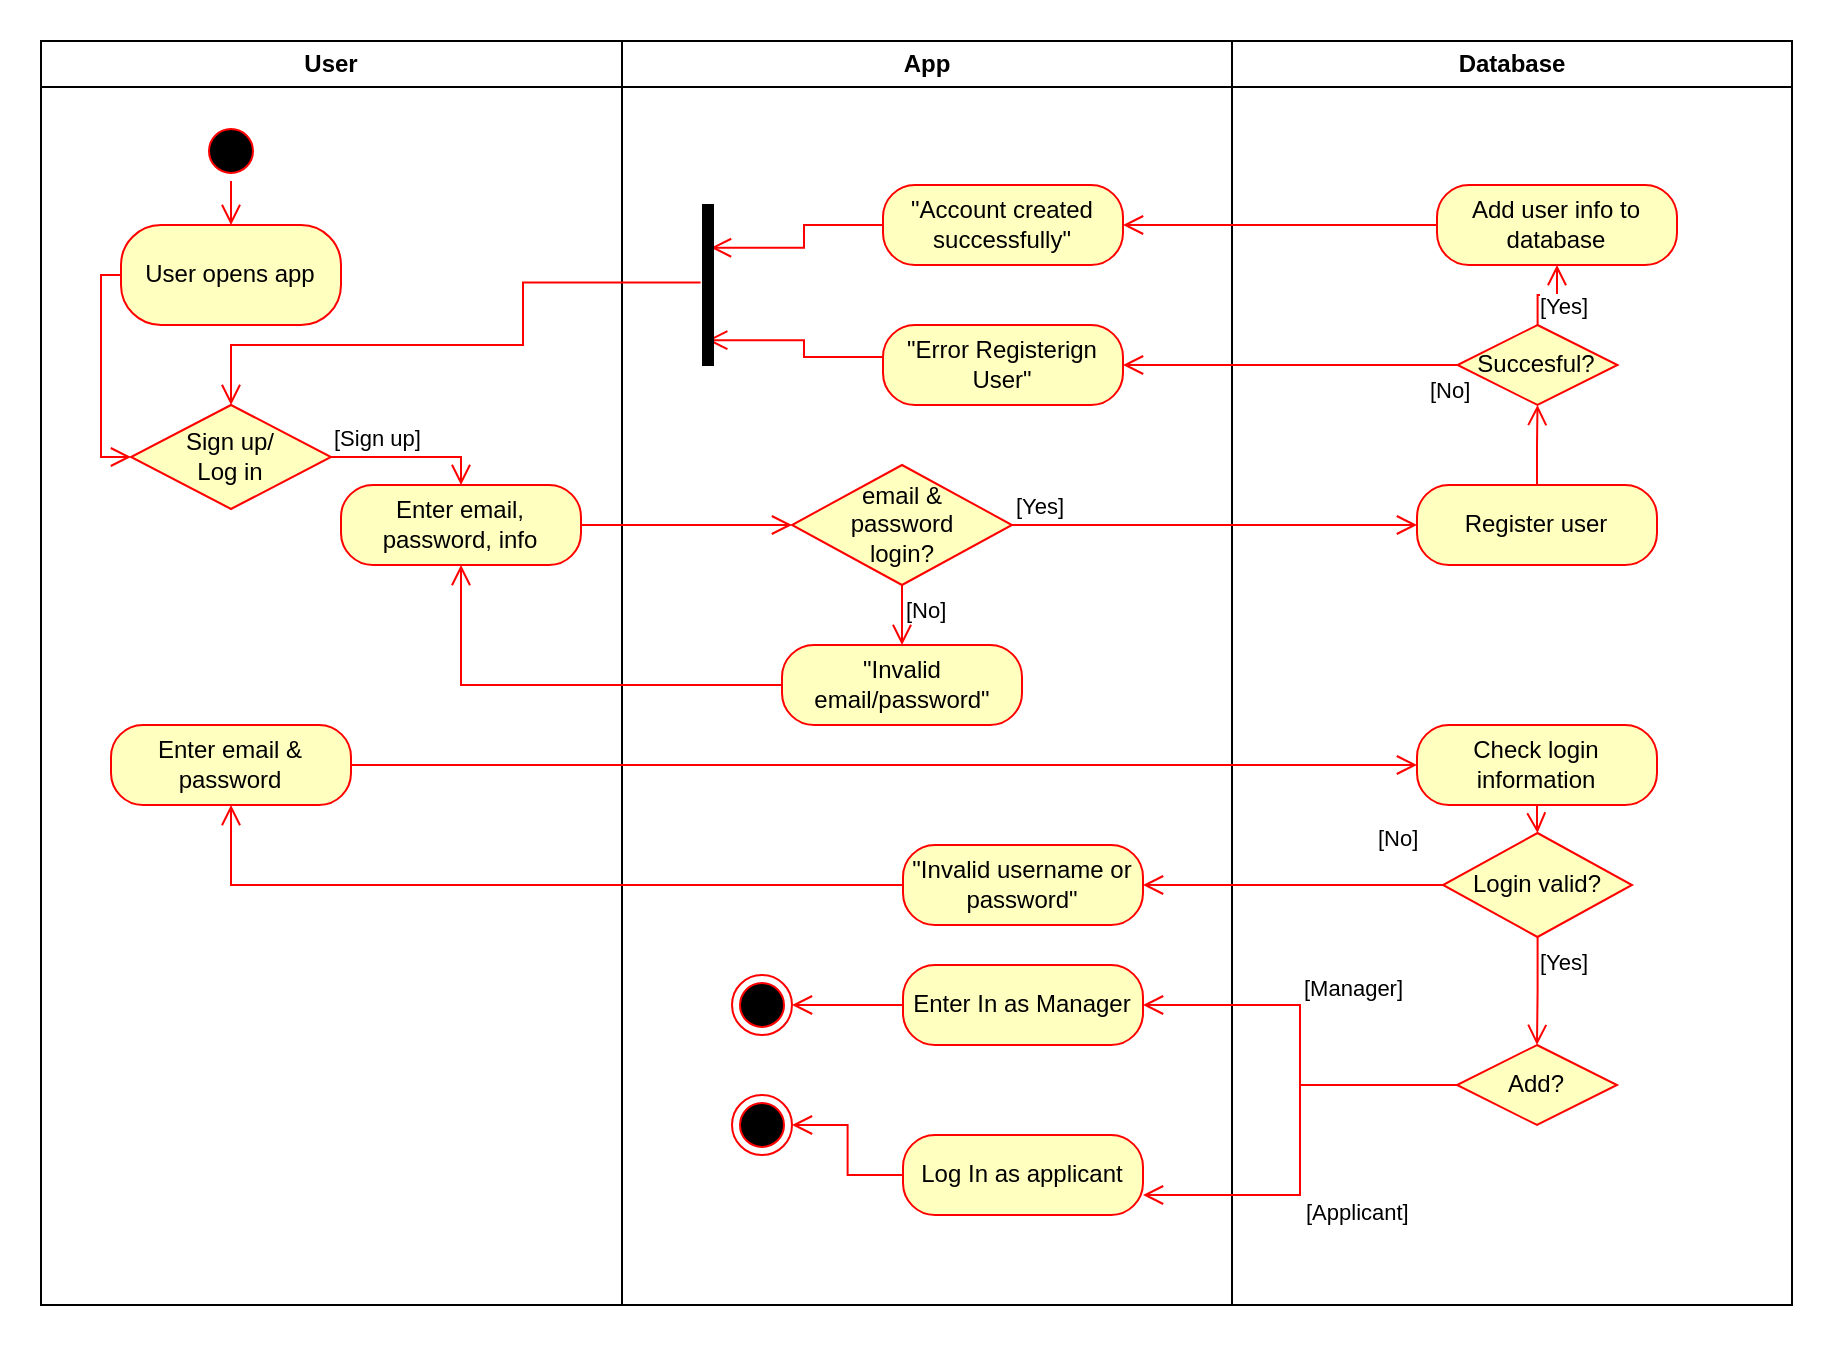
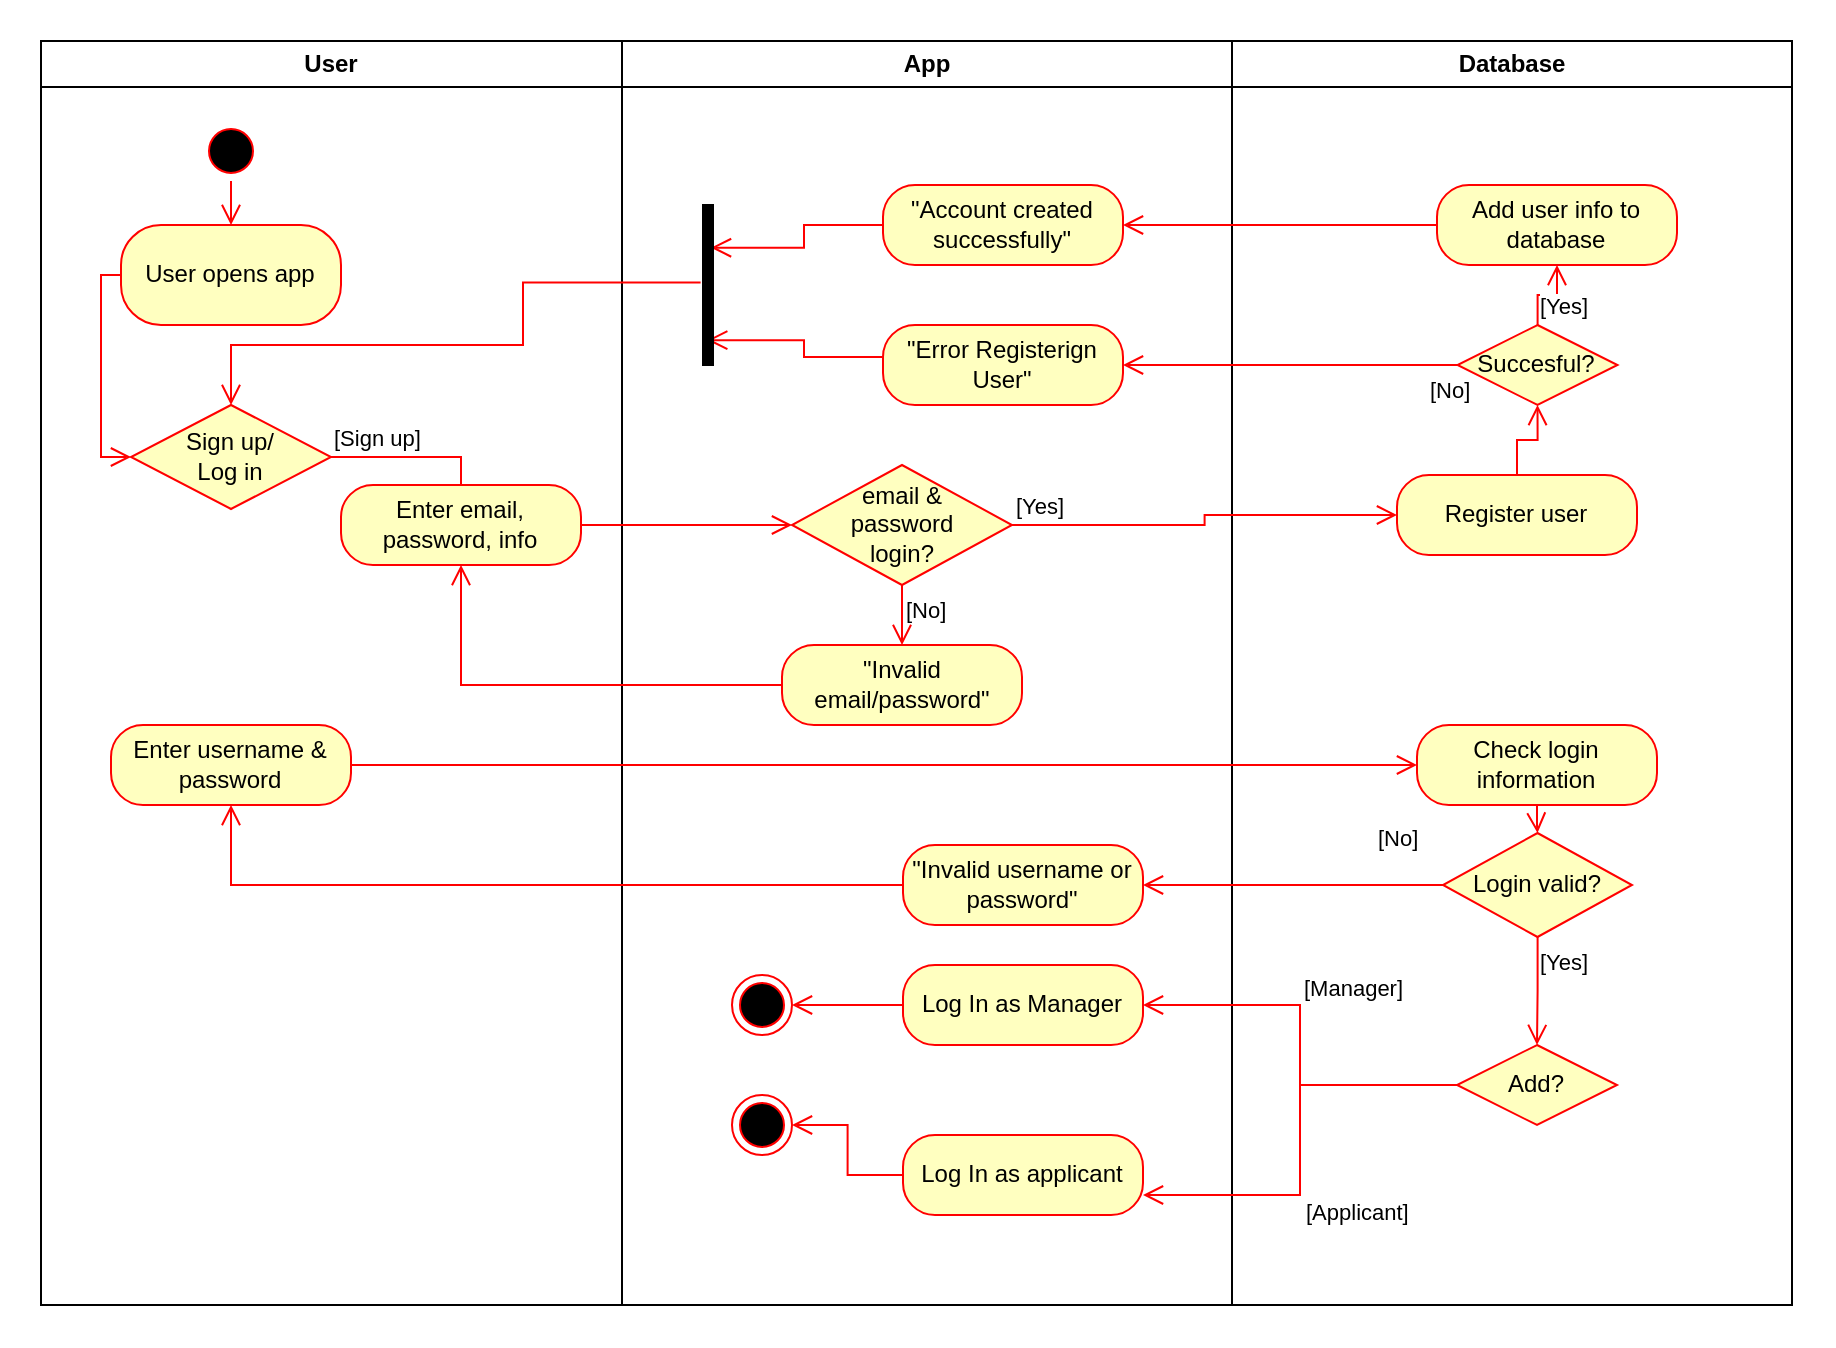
(461, 476) -> (461, 478)
(1537, 525) -> (1517, 515)
(231, 765) -> (231, 765)
(1023, 1005) -> (1023, 1005)
